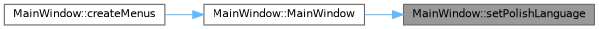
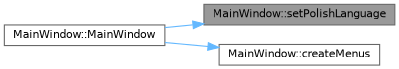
(179, 15) -> (187, 45)
